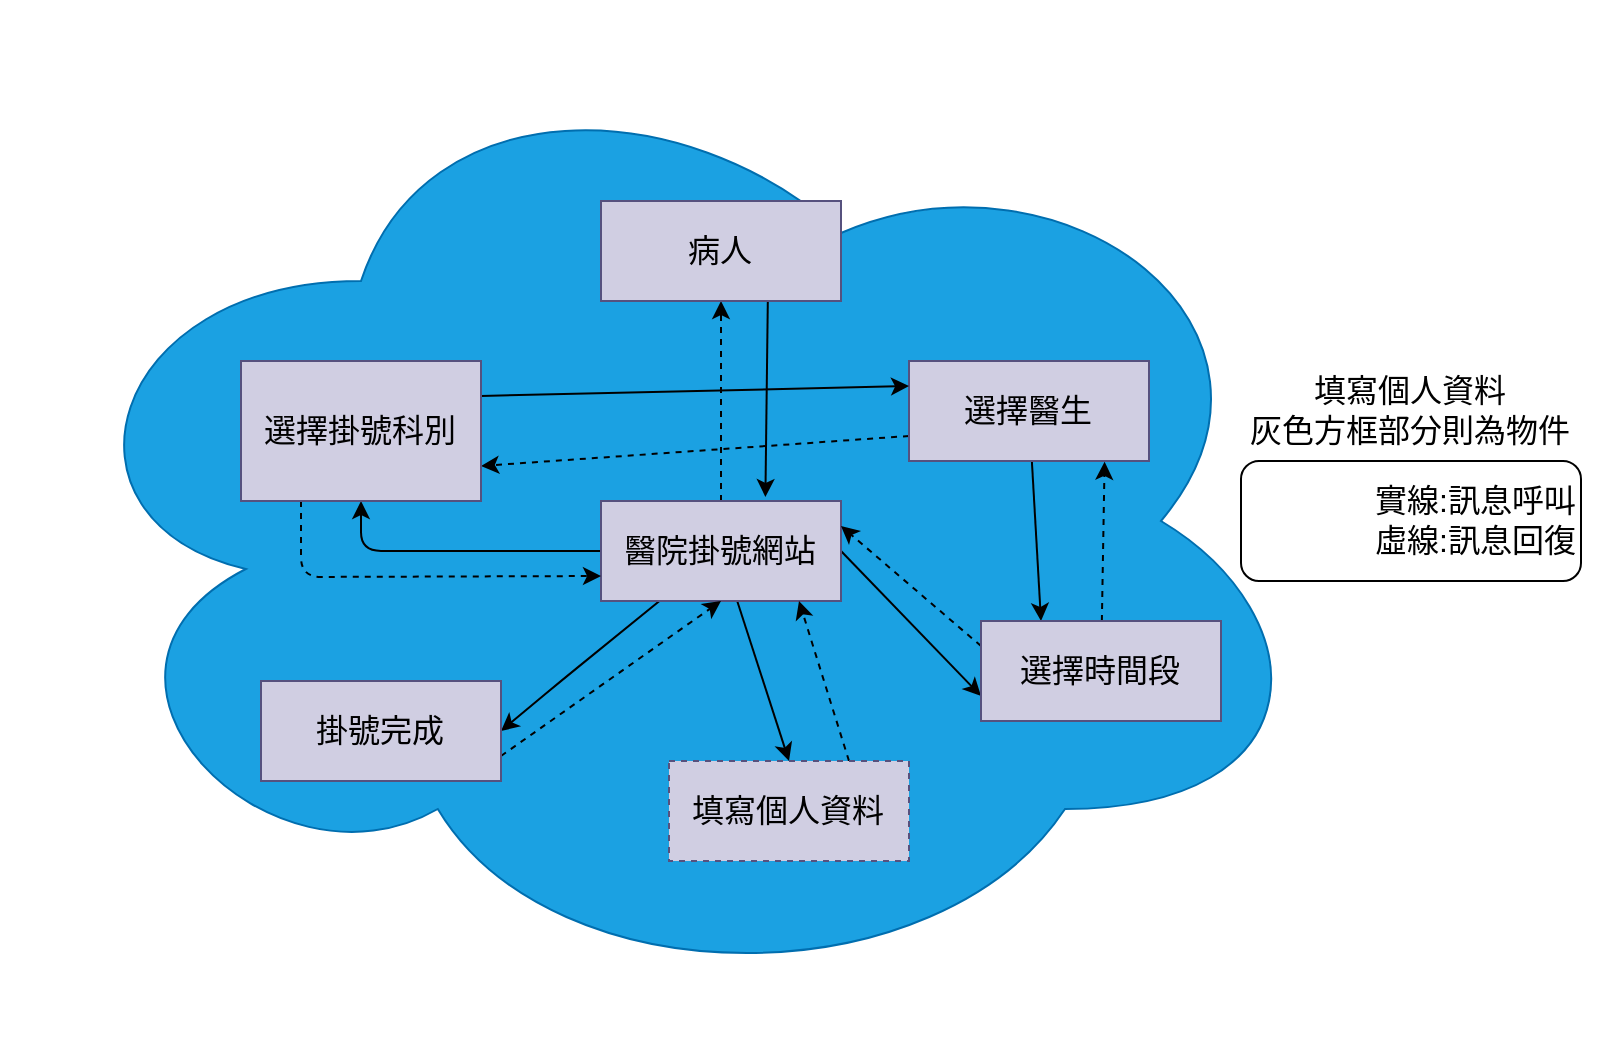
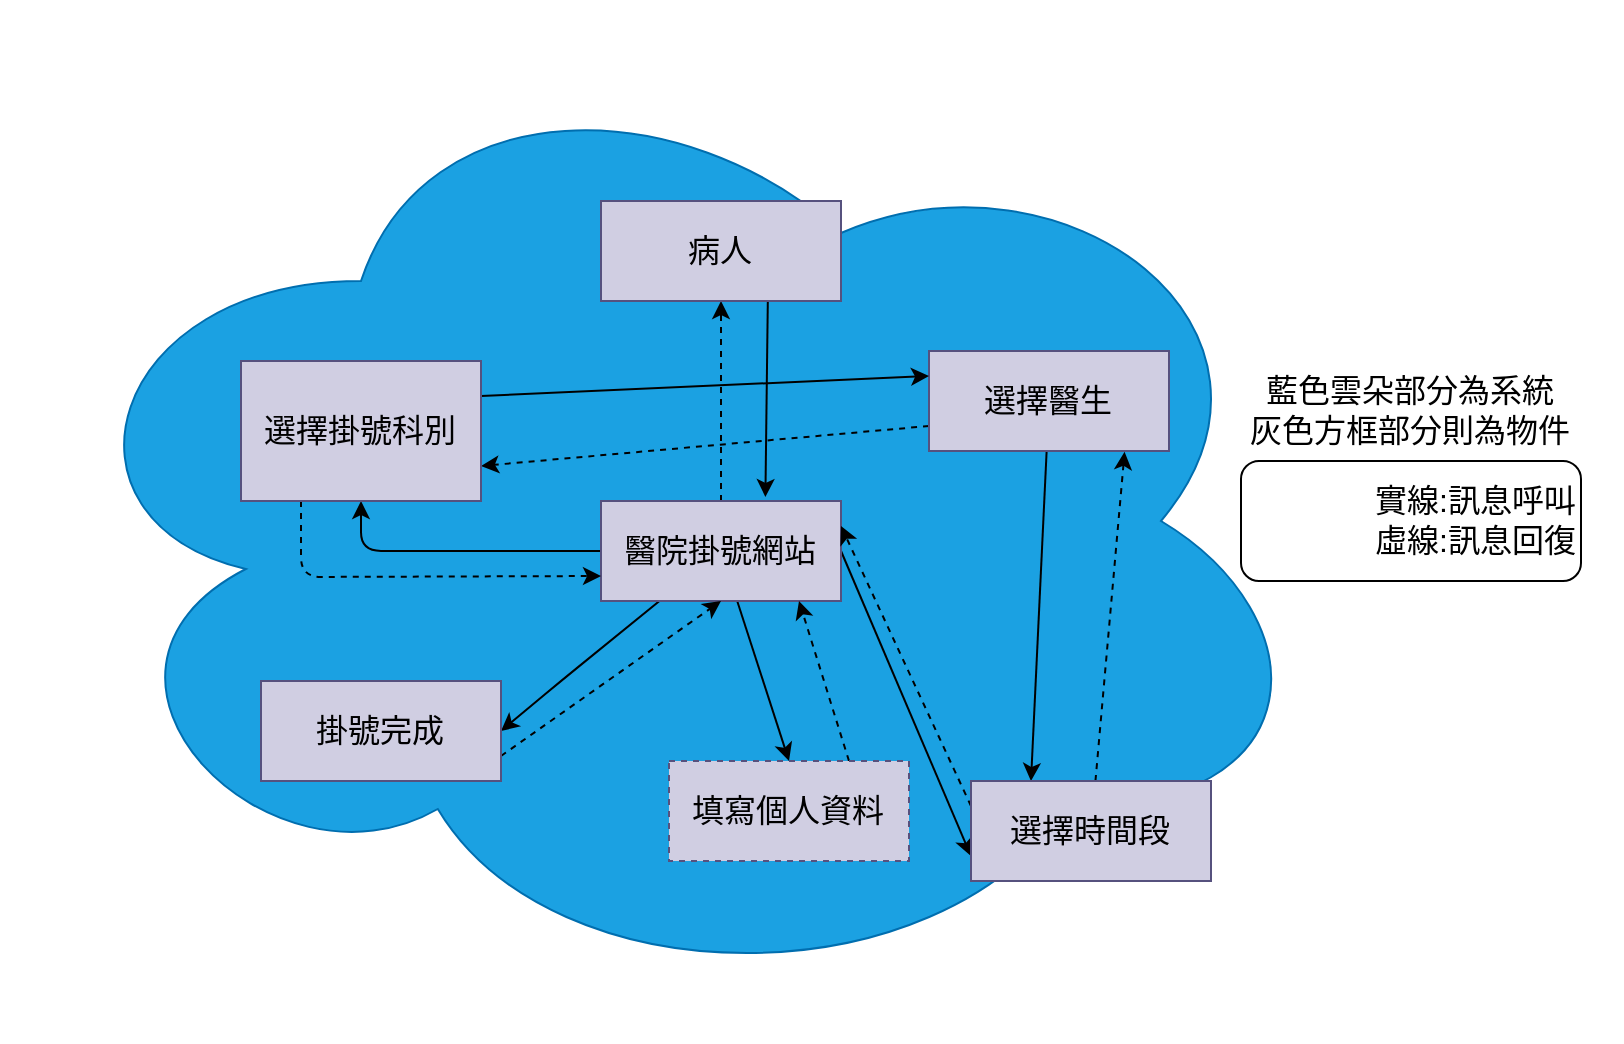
(1029, 411) -> (1049, 401)
(1411, 411) -> (1411, 411)
(1101, 671) -> (1091, 831)
